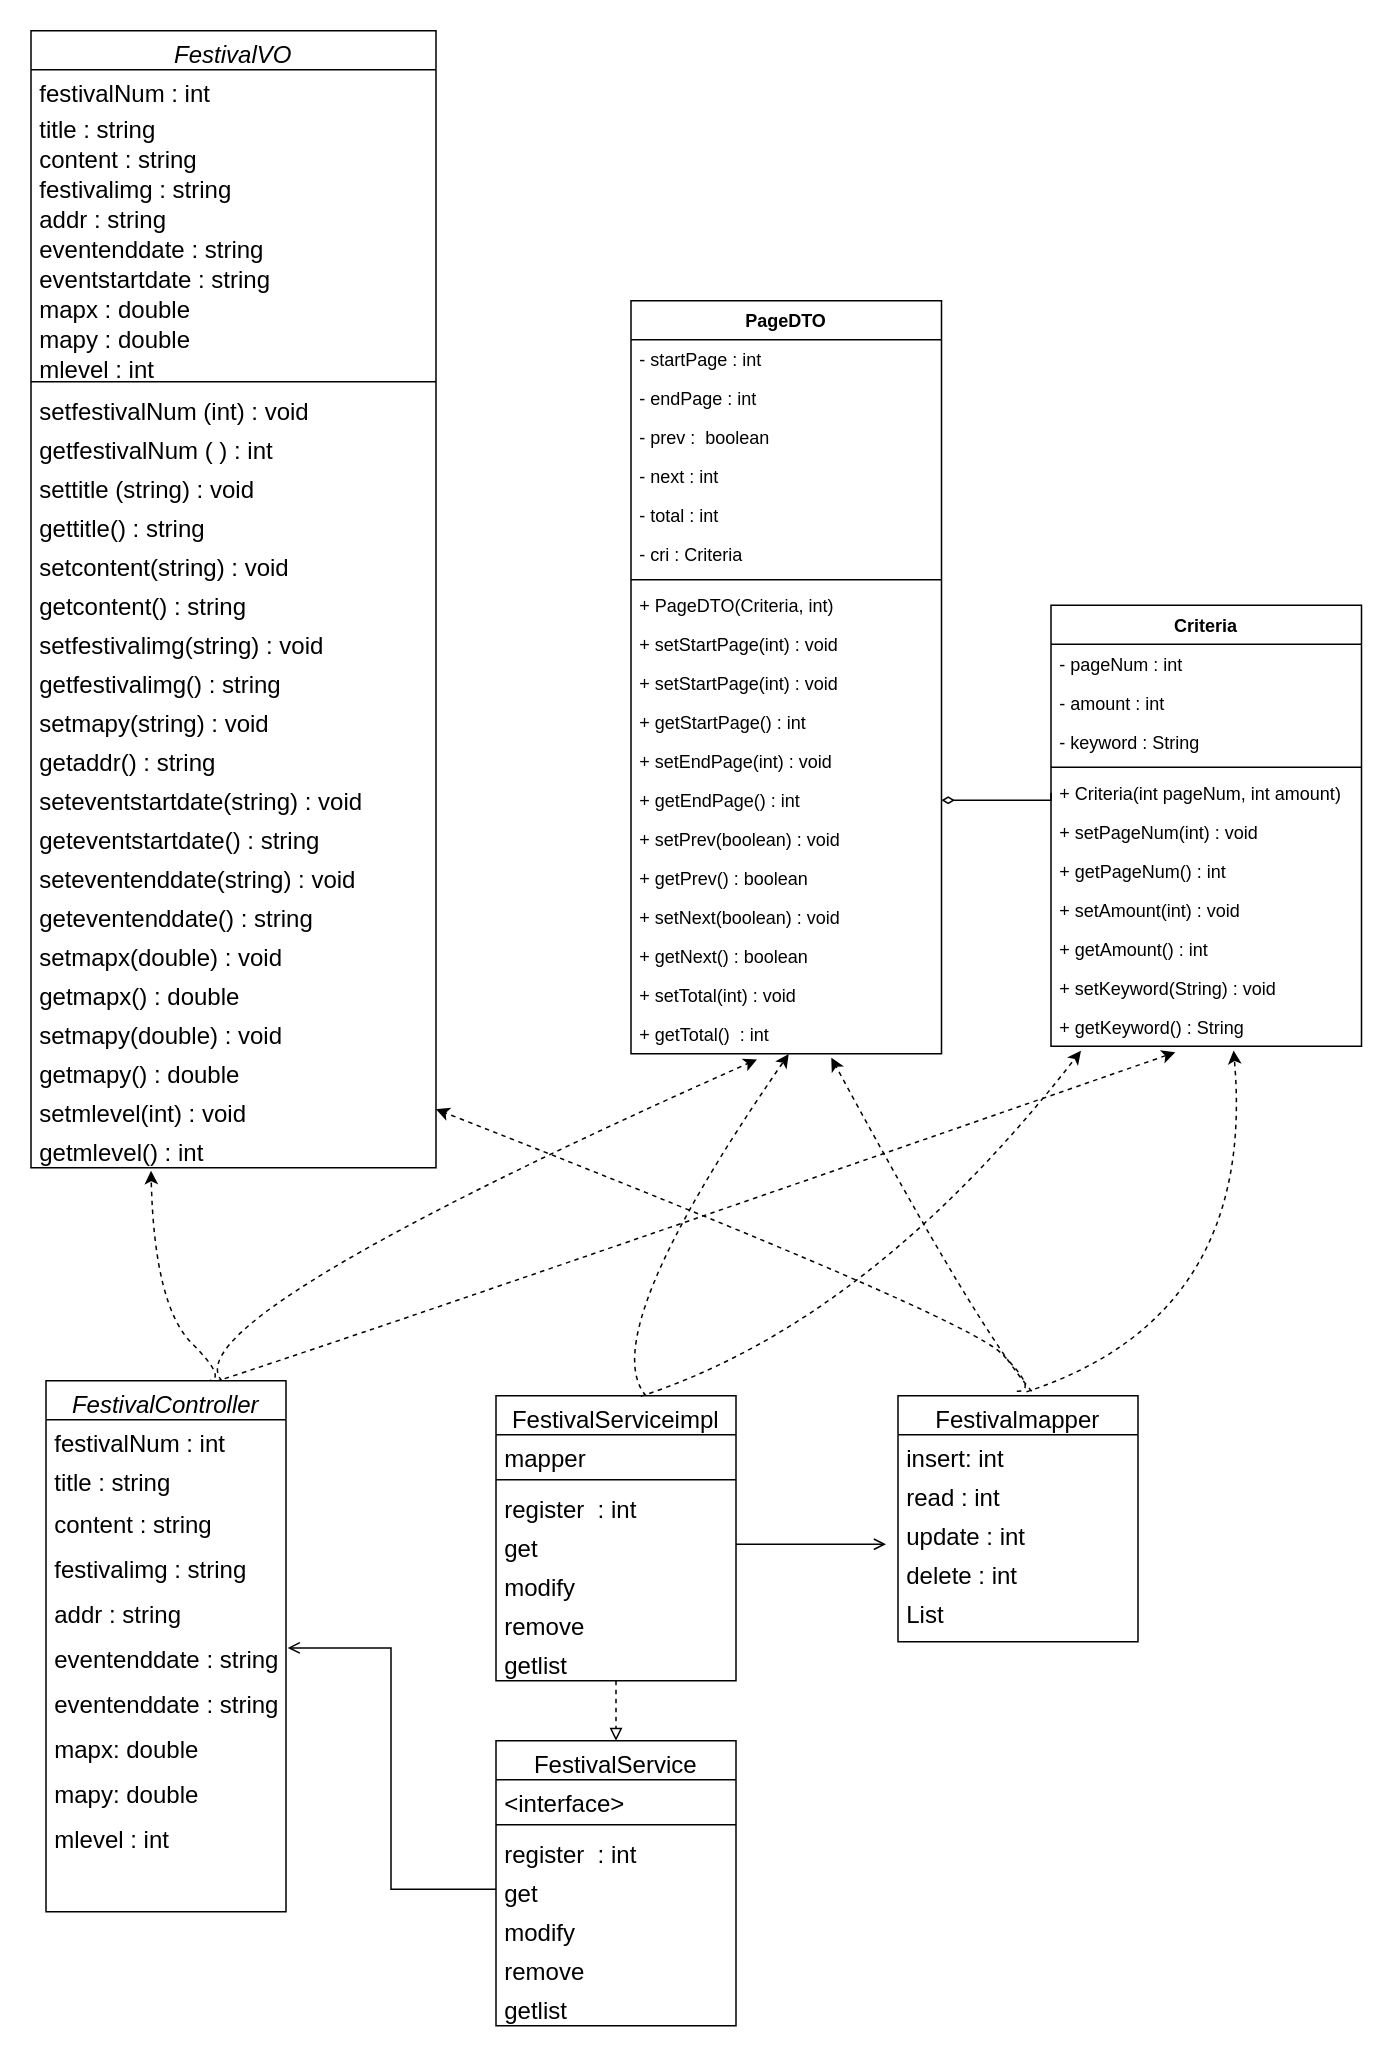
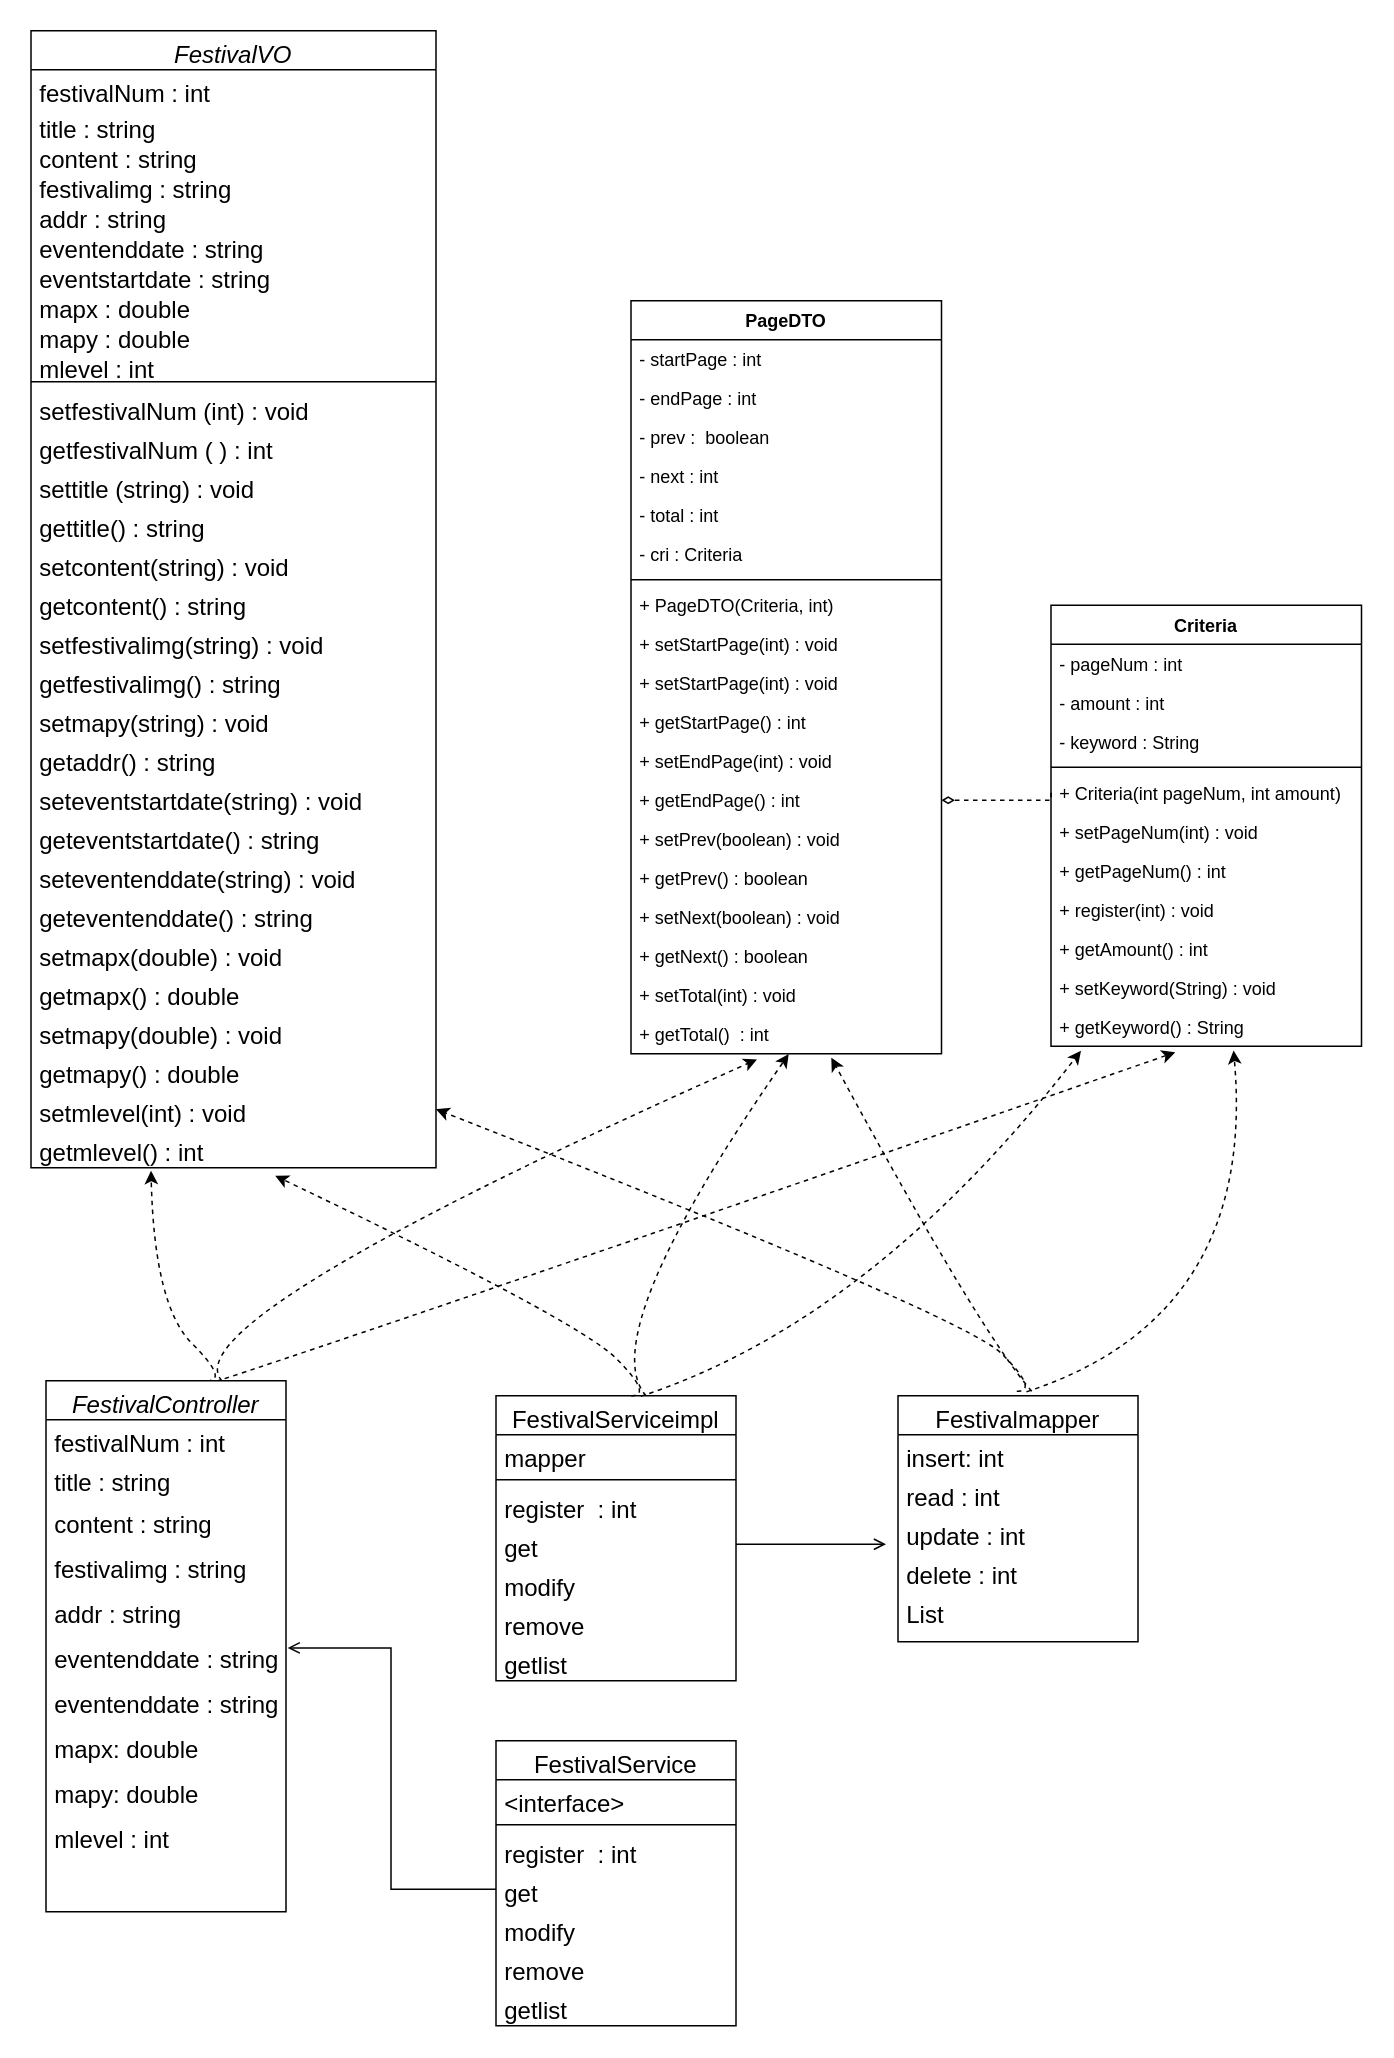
(999, 800) -> (999, 800)
(1161, 911) -> (1154, 911)
none -> (464, 1269)
(616, 1704) -> none
